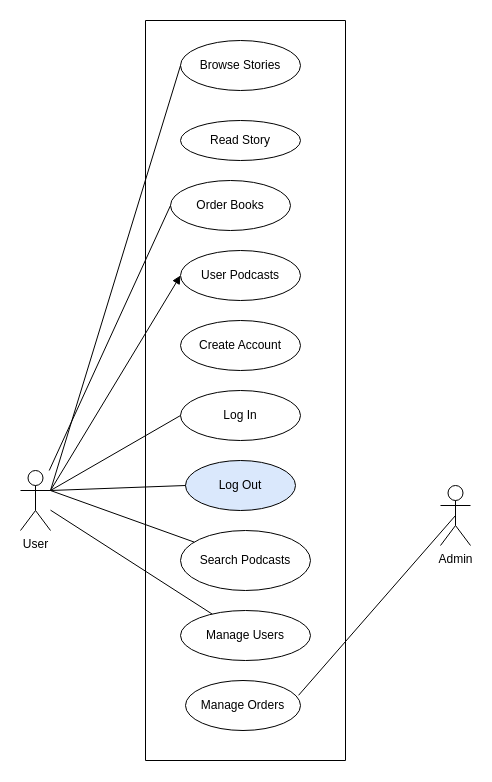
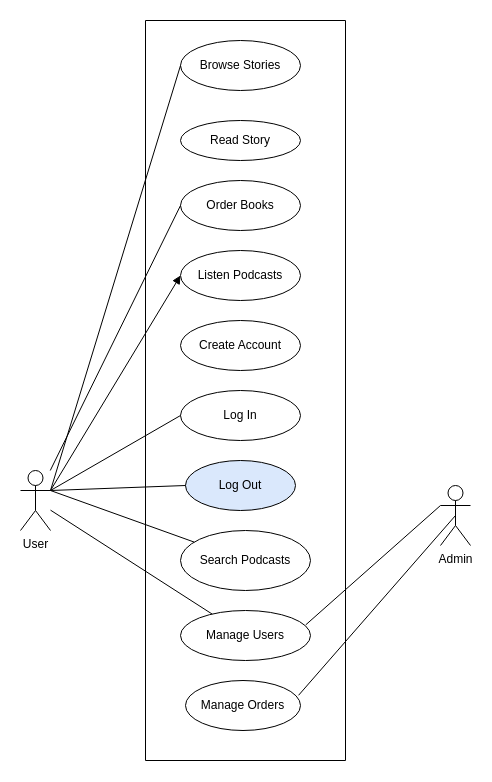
(231, 206) -> (241, 206)
(241, 276) -> (241, 276)
none -> (372, 566)
